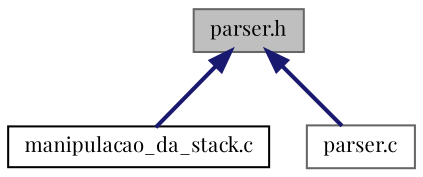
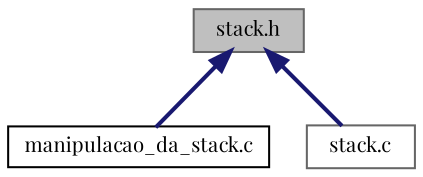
(249, 31) -> (249, 31)
(361, 147) -> (361, 147)
